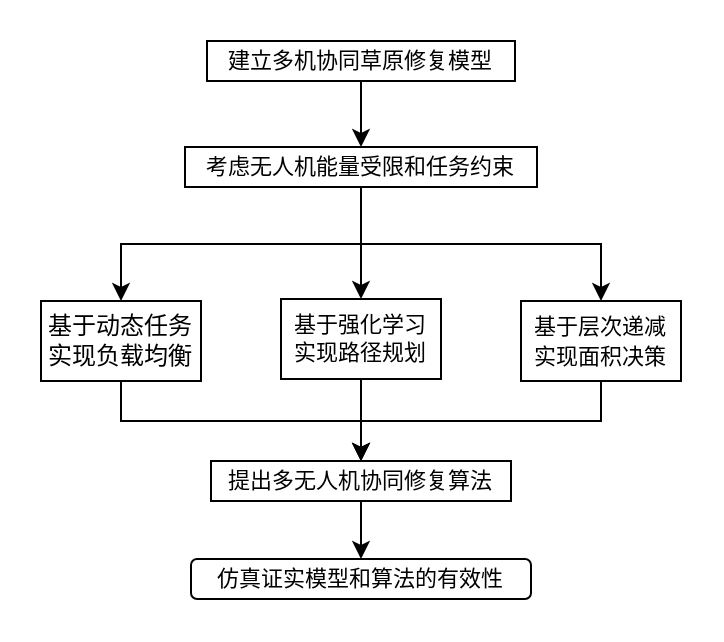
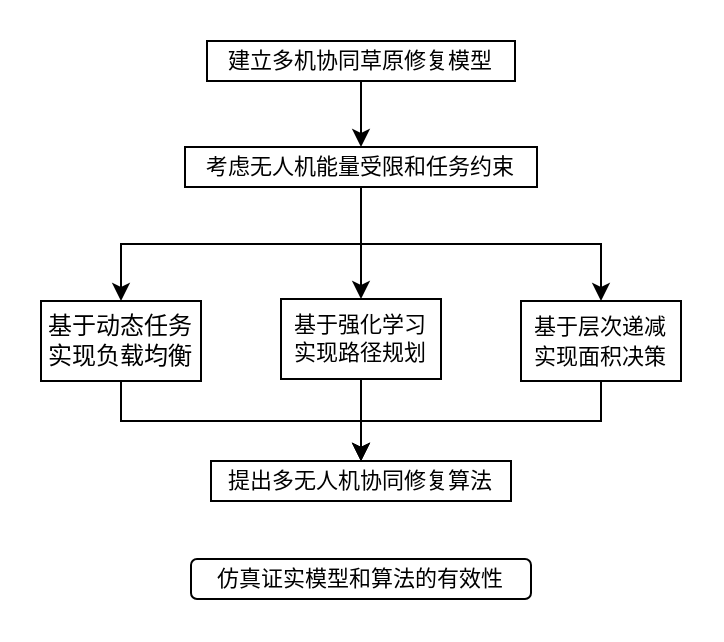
(361, 523) -> none
